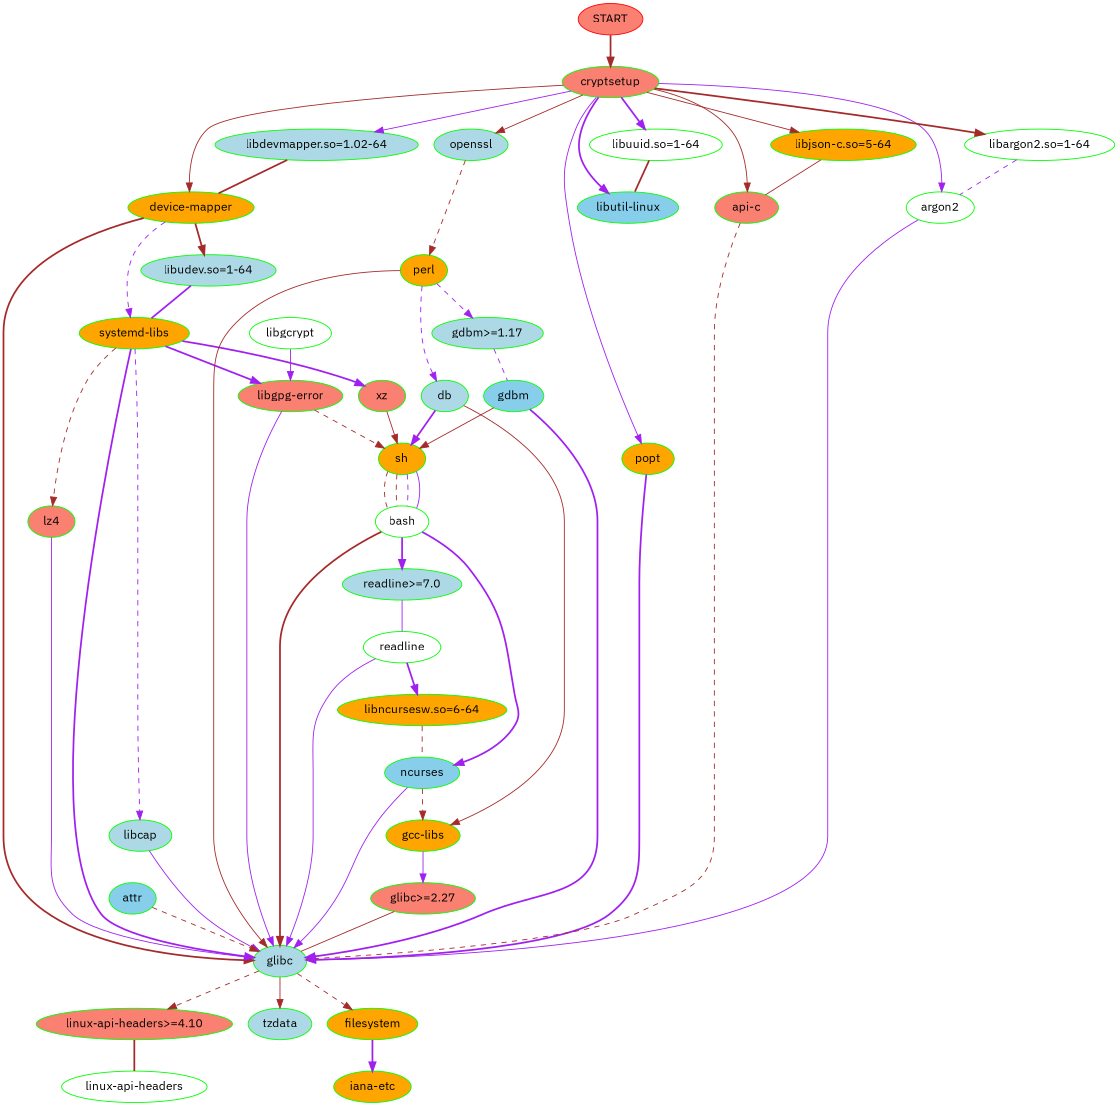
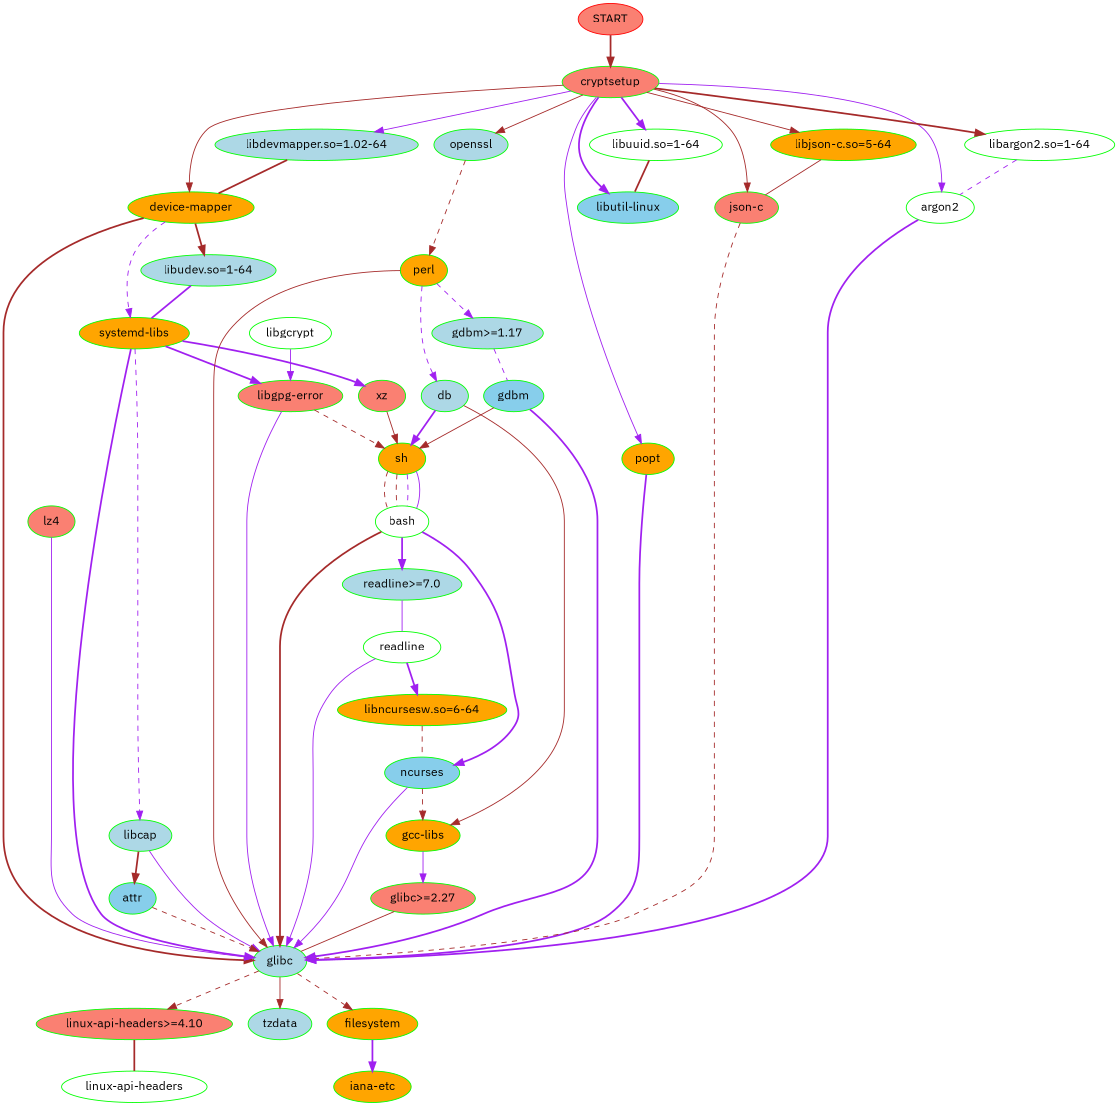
(747, 208) -> (747, 208)
(71, 416) -> none
(828, 783) -> (828, 783)
none -> (137, 863)
